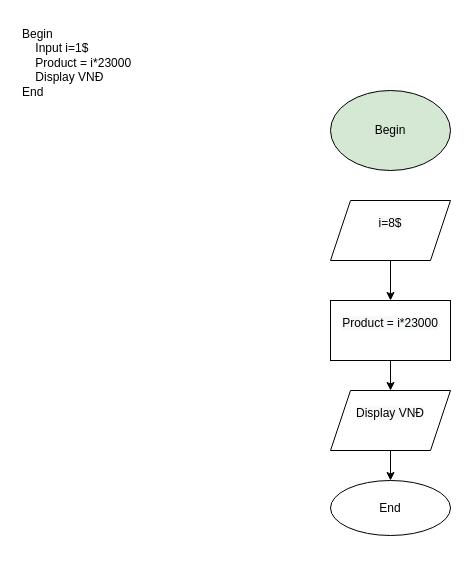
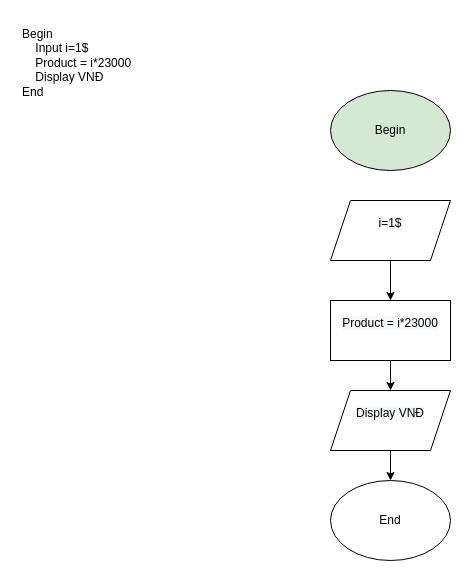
(391, 231) -> (391, 231)
(391, 508) -> (391, 521)
